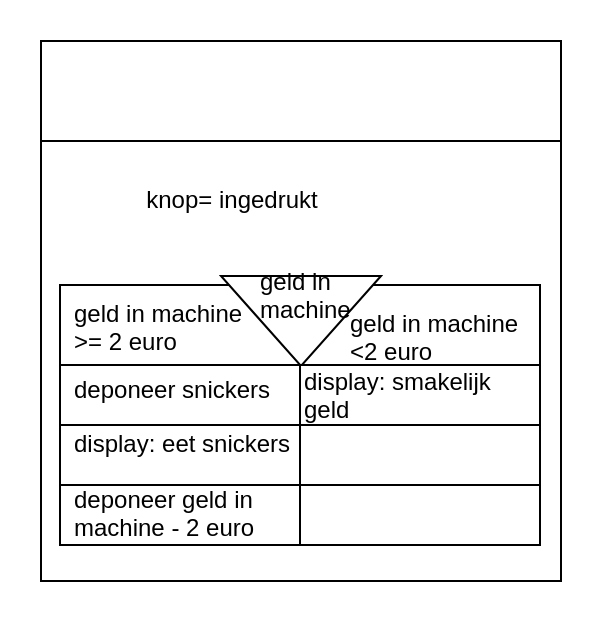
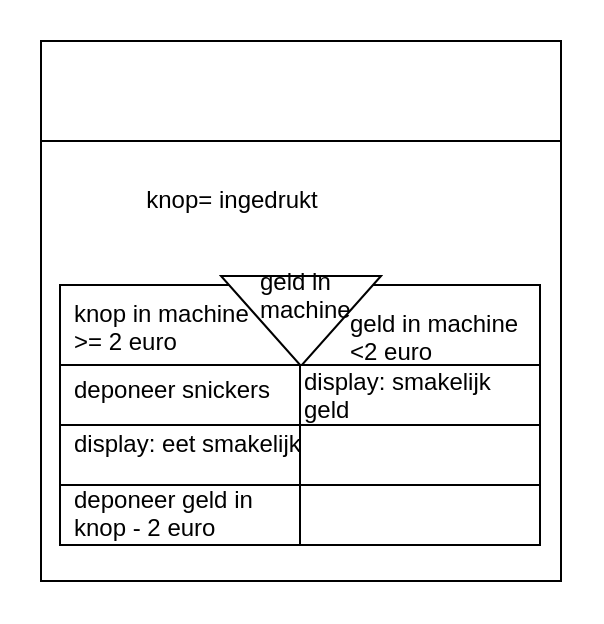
(160, 330) -> (163, 330)
(197, 445) -> (201, 445)
(170, 516) -> (170, 516)
